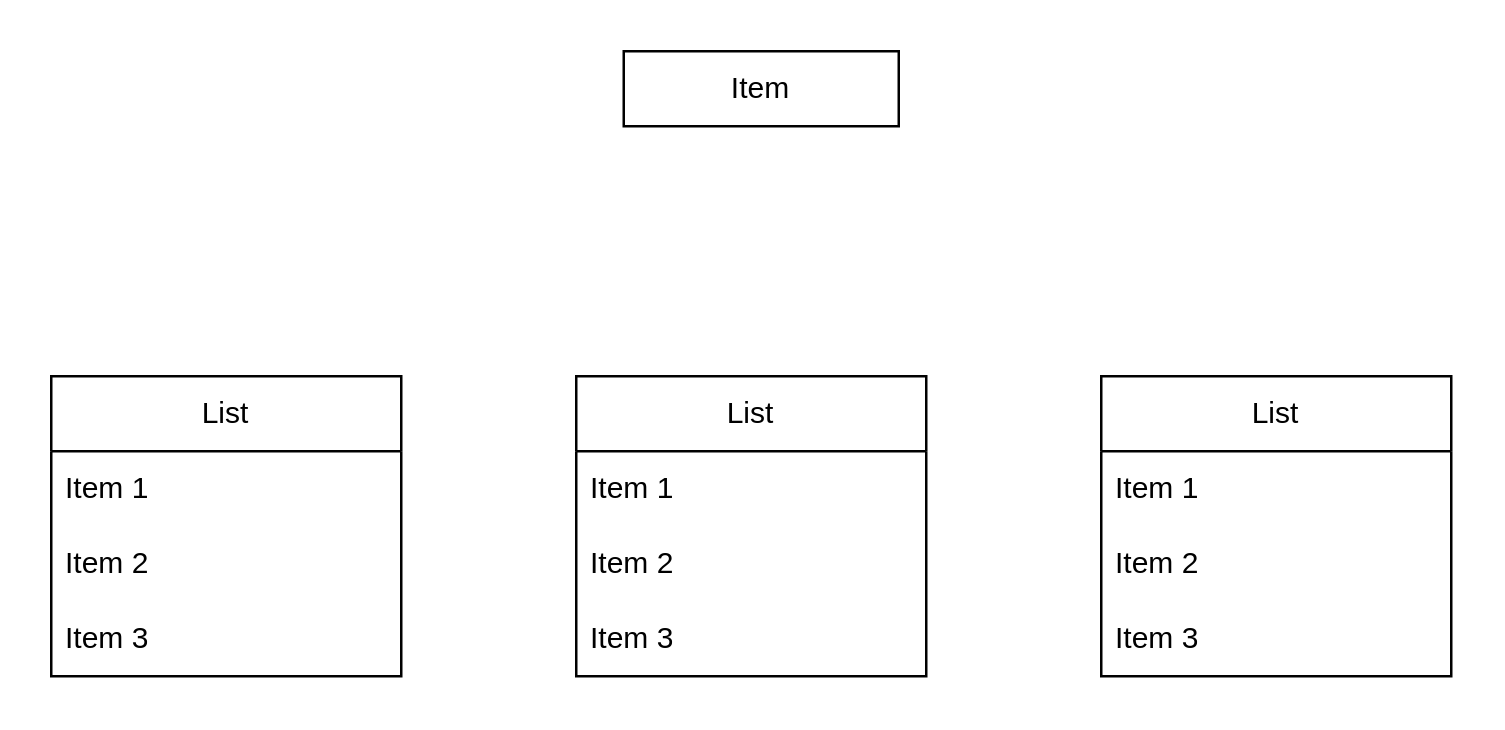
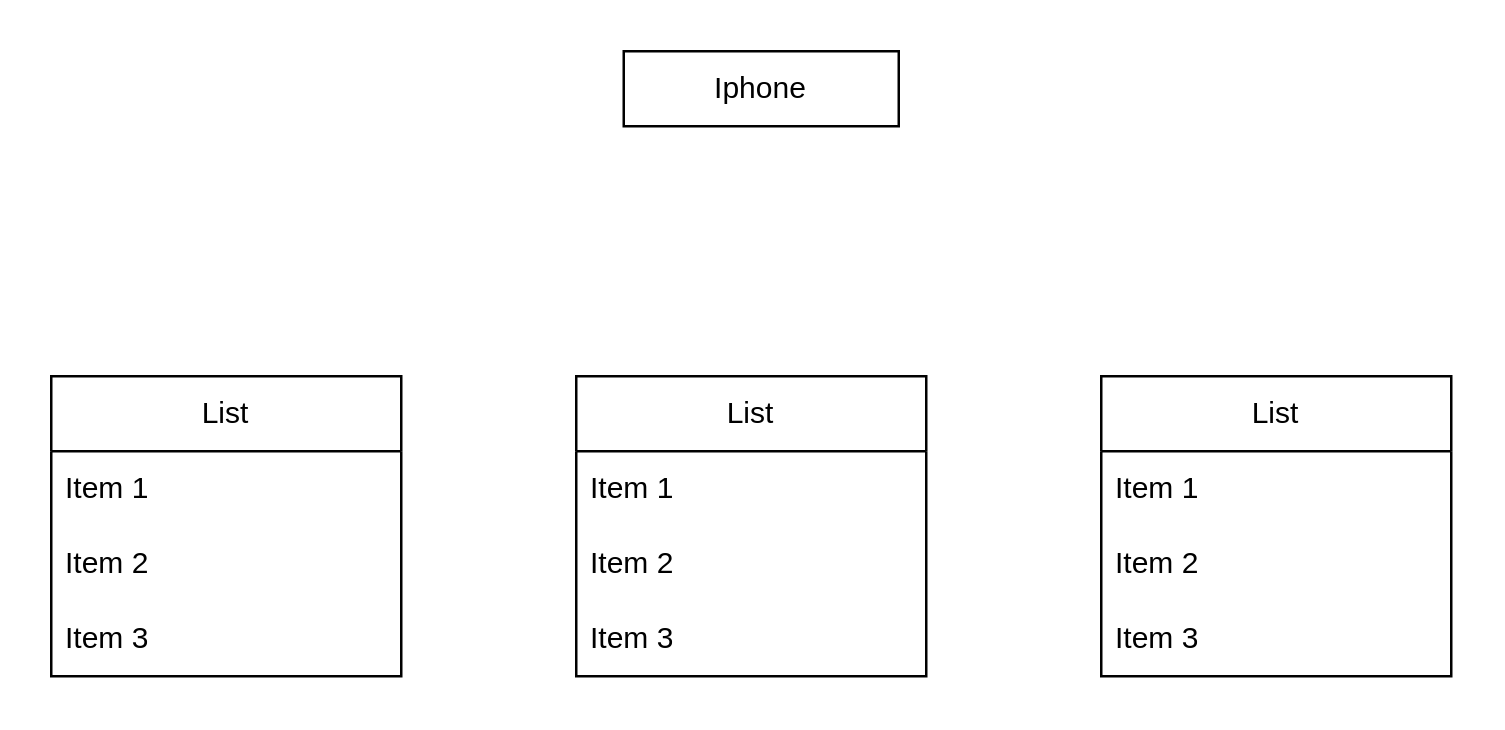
(761, 89) -> (761, 89)
